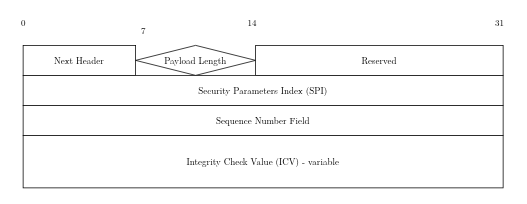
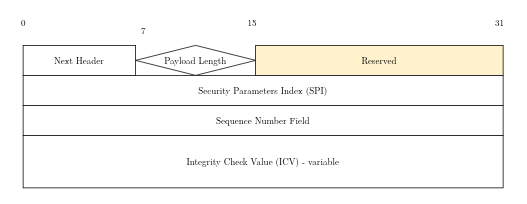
(252, 23) -> (252, 23)
(379, 60) -> (379, 60)
